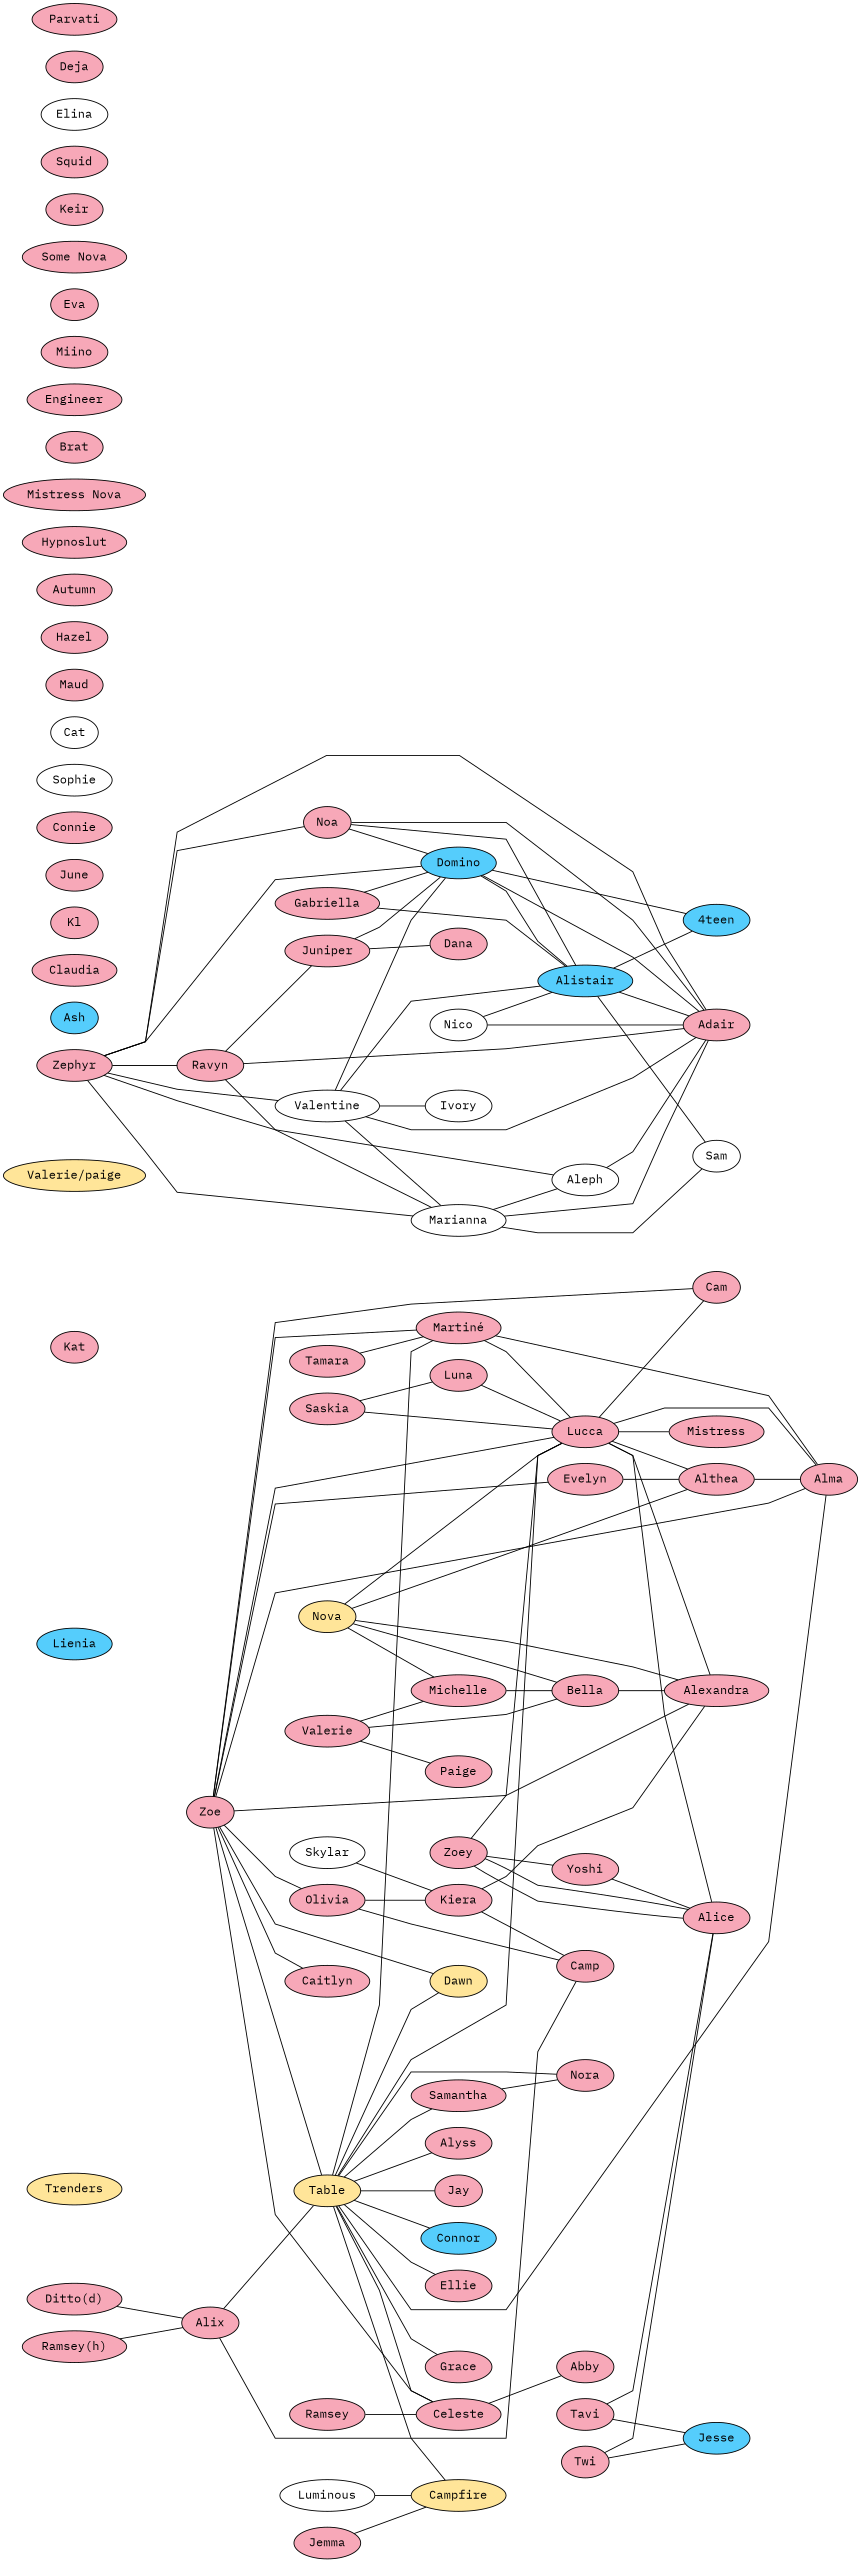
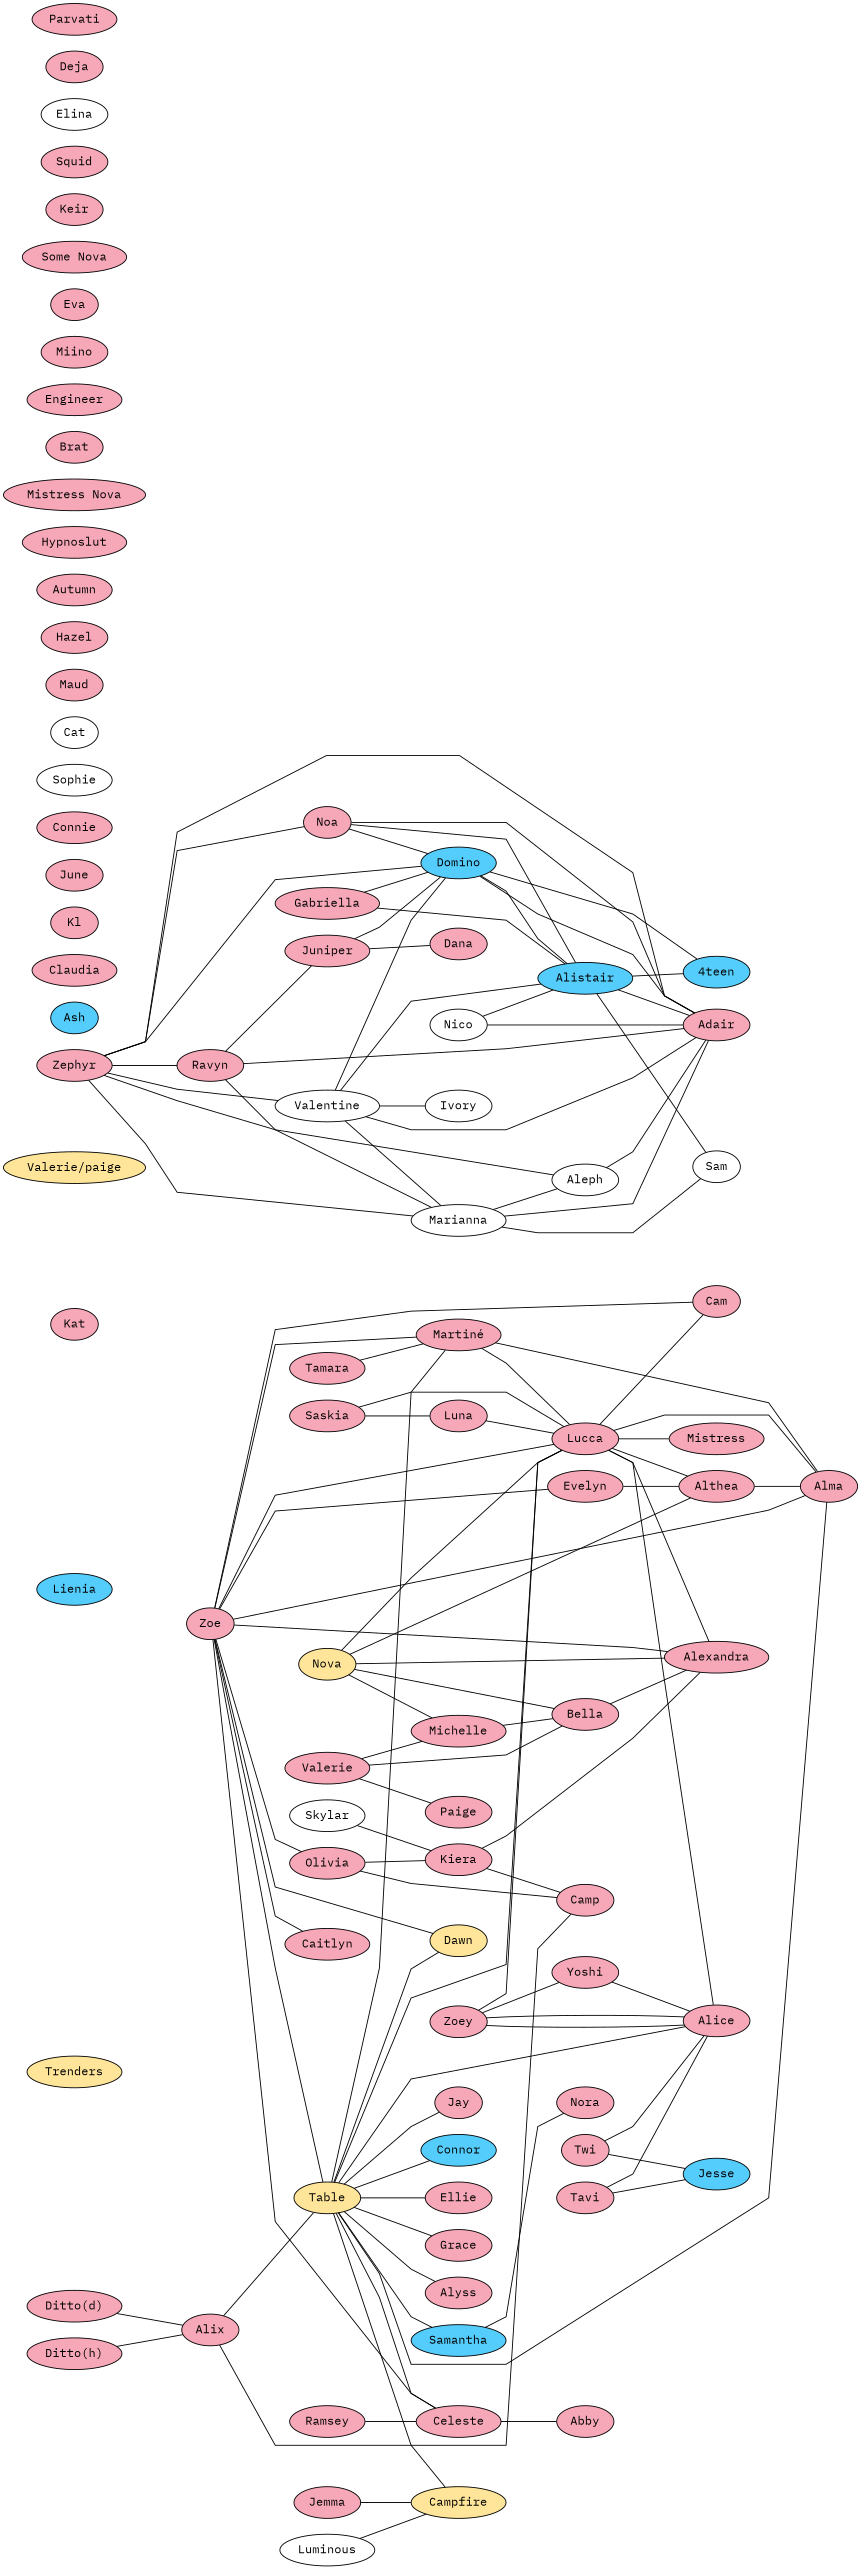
(421, 2072) -> (486, 2065)
(459, 2096) -> (459, 2341)
(74, 2347) -> (74, 2354)
